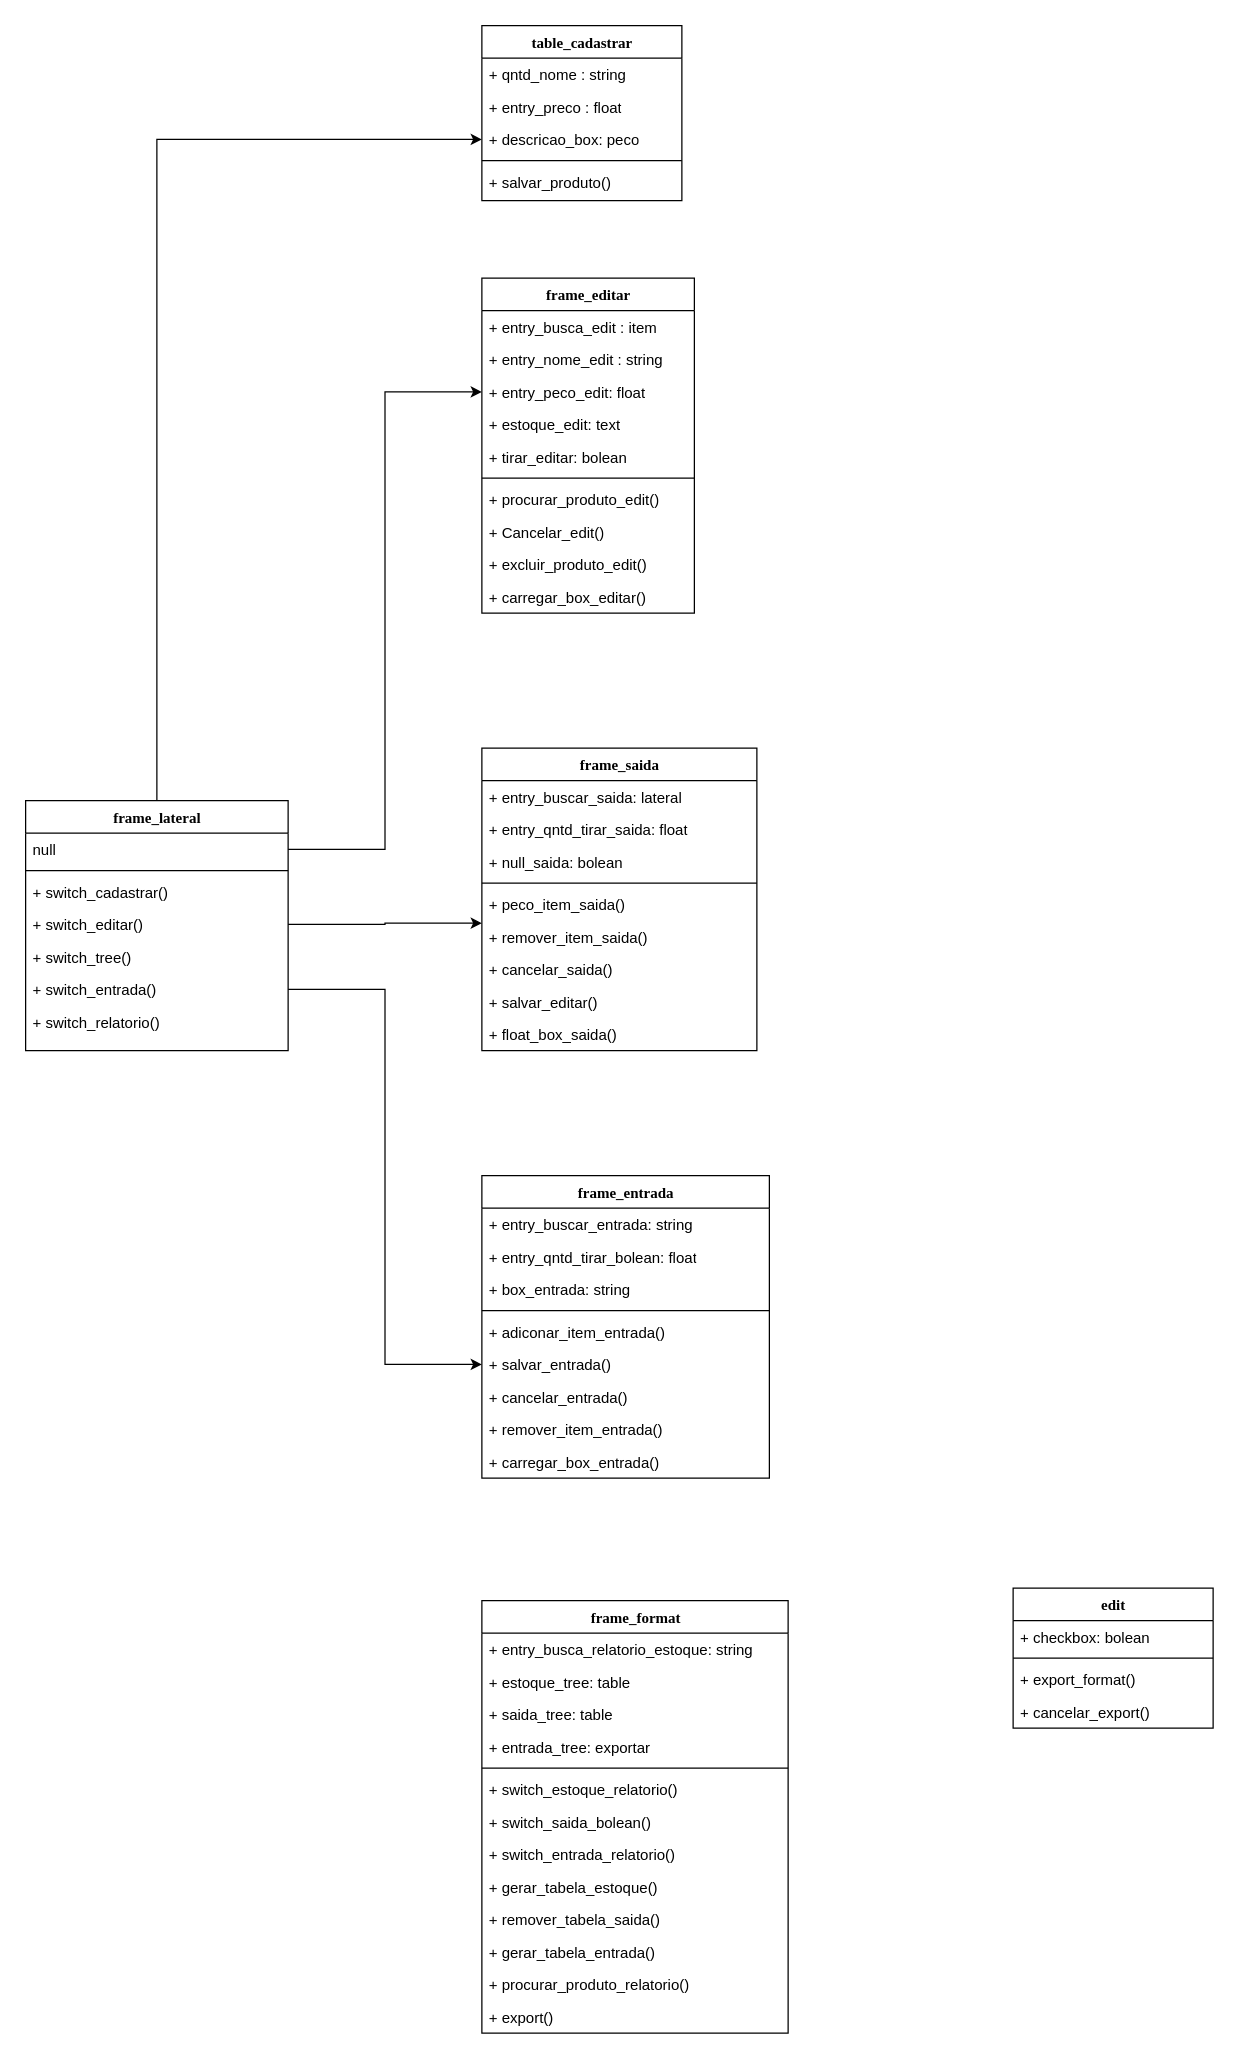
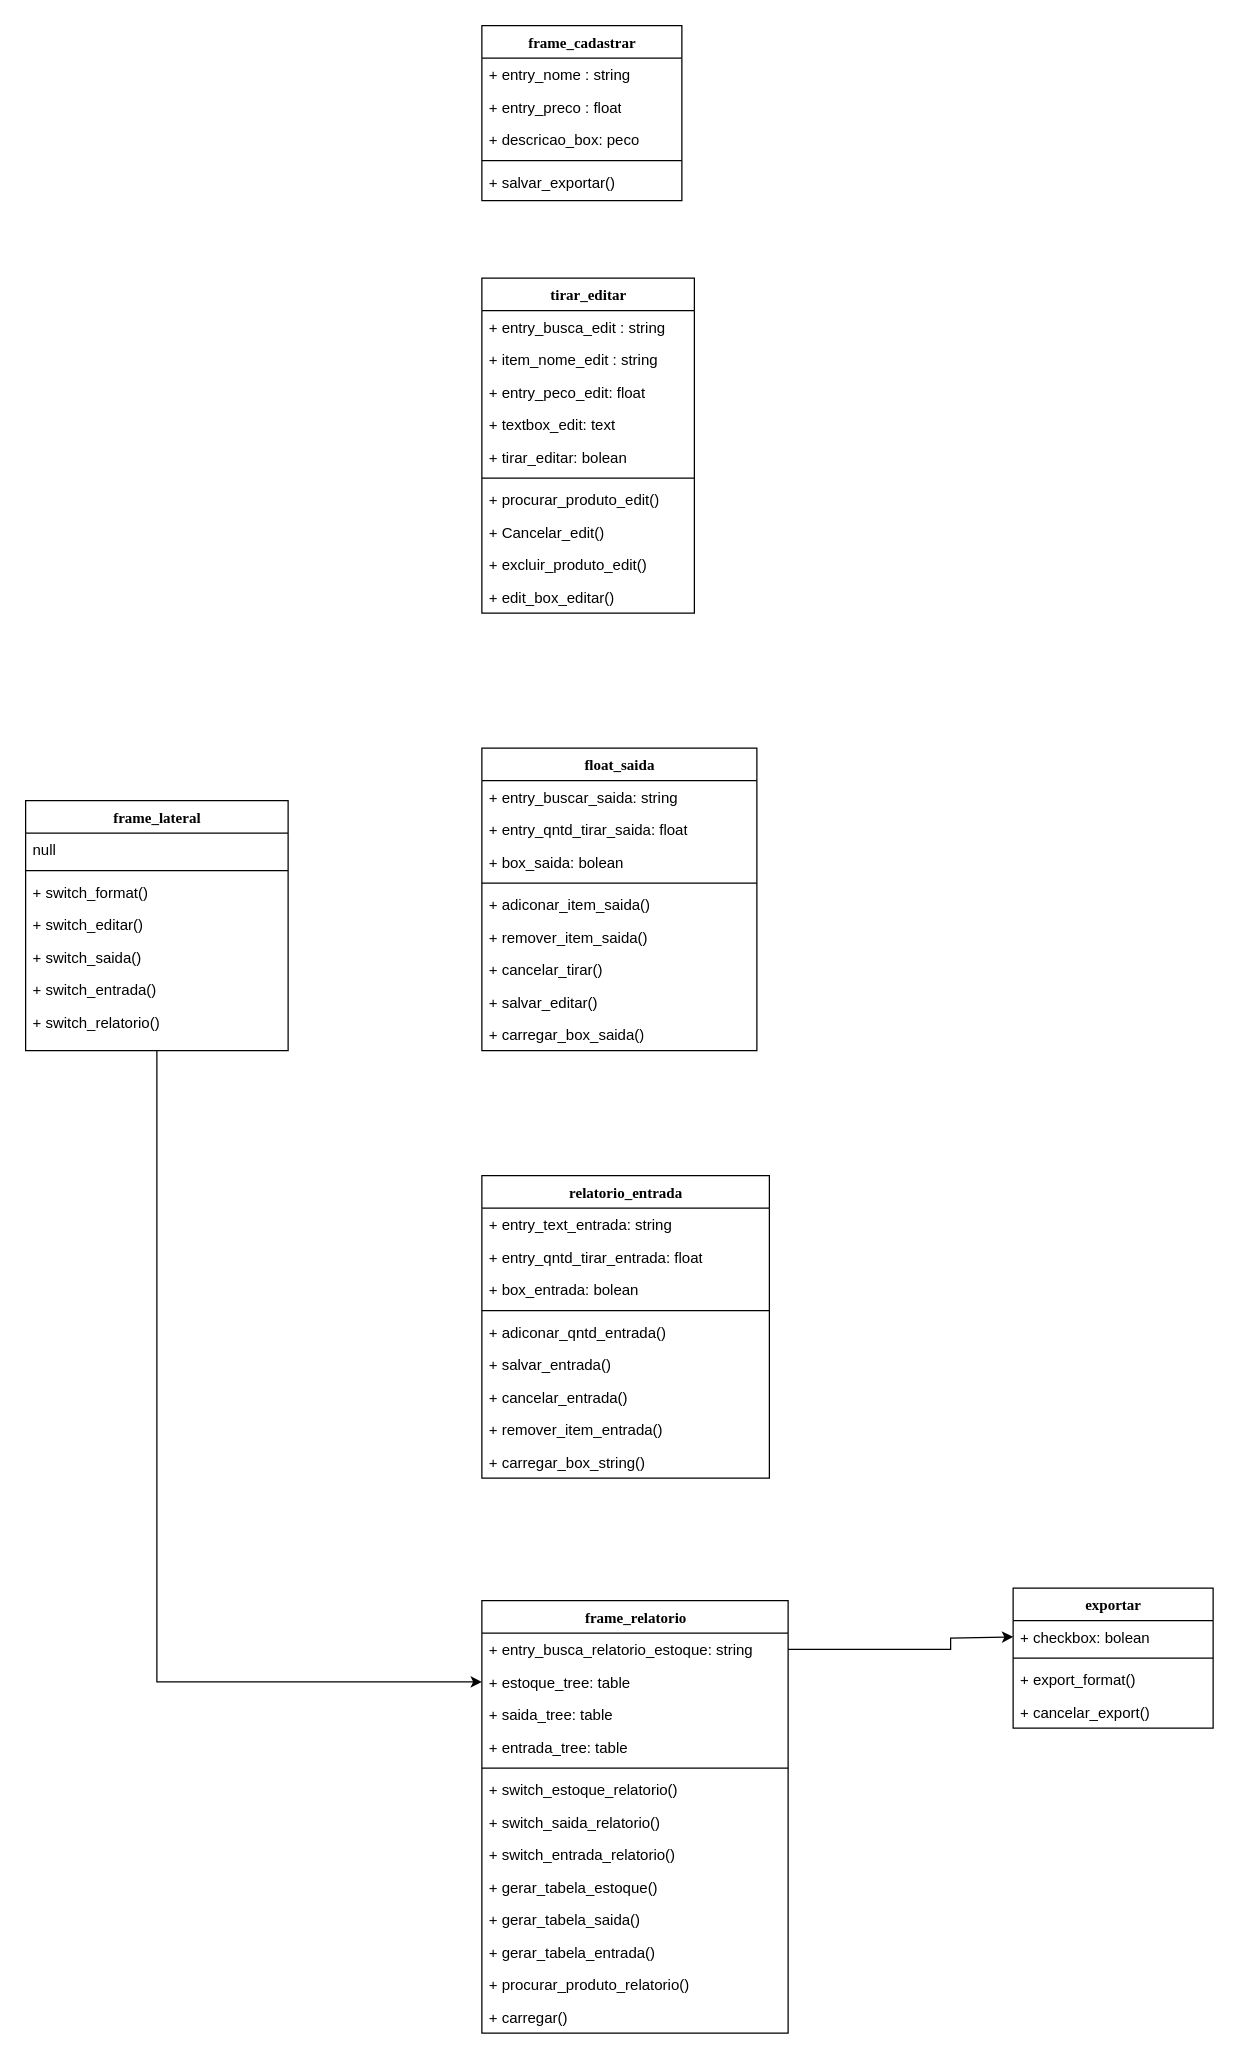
(583, 43) -> (583, 43)
(564, 76) -> (568, 76)
(561, 183) -> (565, 183)
(589, 296) -> (589, 296)
(157, 310) -> none
(583, 328) -> (589, 337)
(587, 361) -> (581, 361)
(566, 426) -> (566, 426)
(582, 598) -> (563, 598)
(385, 625) -> none
(620, 766) -> (620, 766)
(599, 798) -> (597, 798)
(560, 863) -> (559, 863)
(113, 893) -> (101, 893)
(563, 906) -> (578, 906)
(381, 924) -> none
(92, 958) -> (94, 958)
(559, 971) -> (559, 971)
(563, 1036) -> (578, 1036)
(385, 1172) -> none
(626, 1193) -> (626, 1193)
(608, 1226) -> (599, 1226)
(612, 1258) -> (618, 1258)
(570, 1291) -> (570, 1291)
(589, 1333) -> (590, 1333)
(588, 1463) -> (582, 1463)
none -> (157, 1525)
(1114, 1606) -> (1114, 1606)
(636, 1618) -> (636, 1618)
none -> (901, 1649)
(584, 1748) -> (570, 1748)
(578, 1823) -> (589, 1823)
(584, 1921) -> (576, 1921)
(529, 2018) -> (538, 2018)
